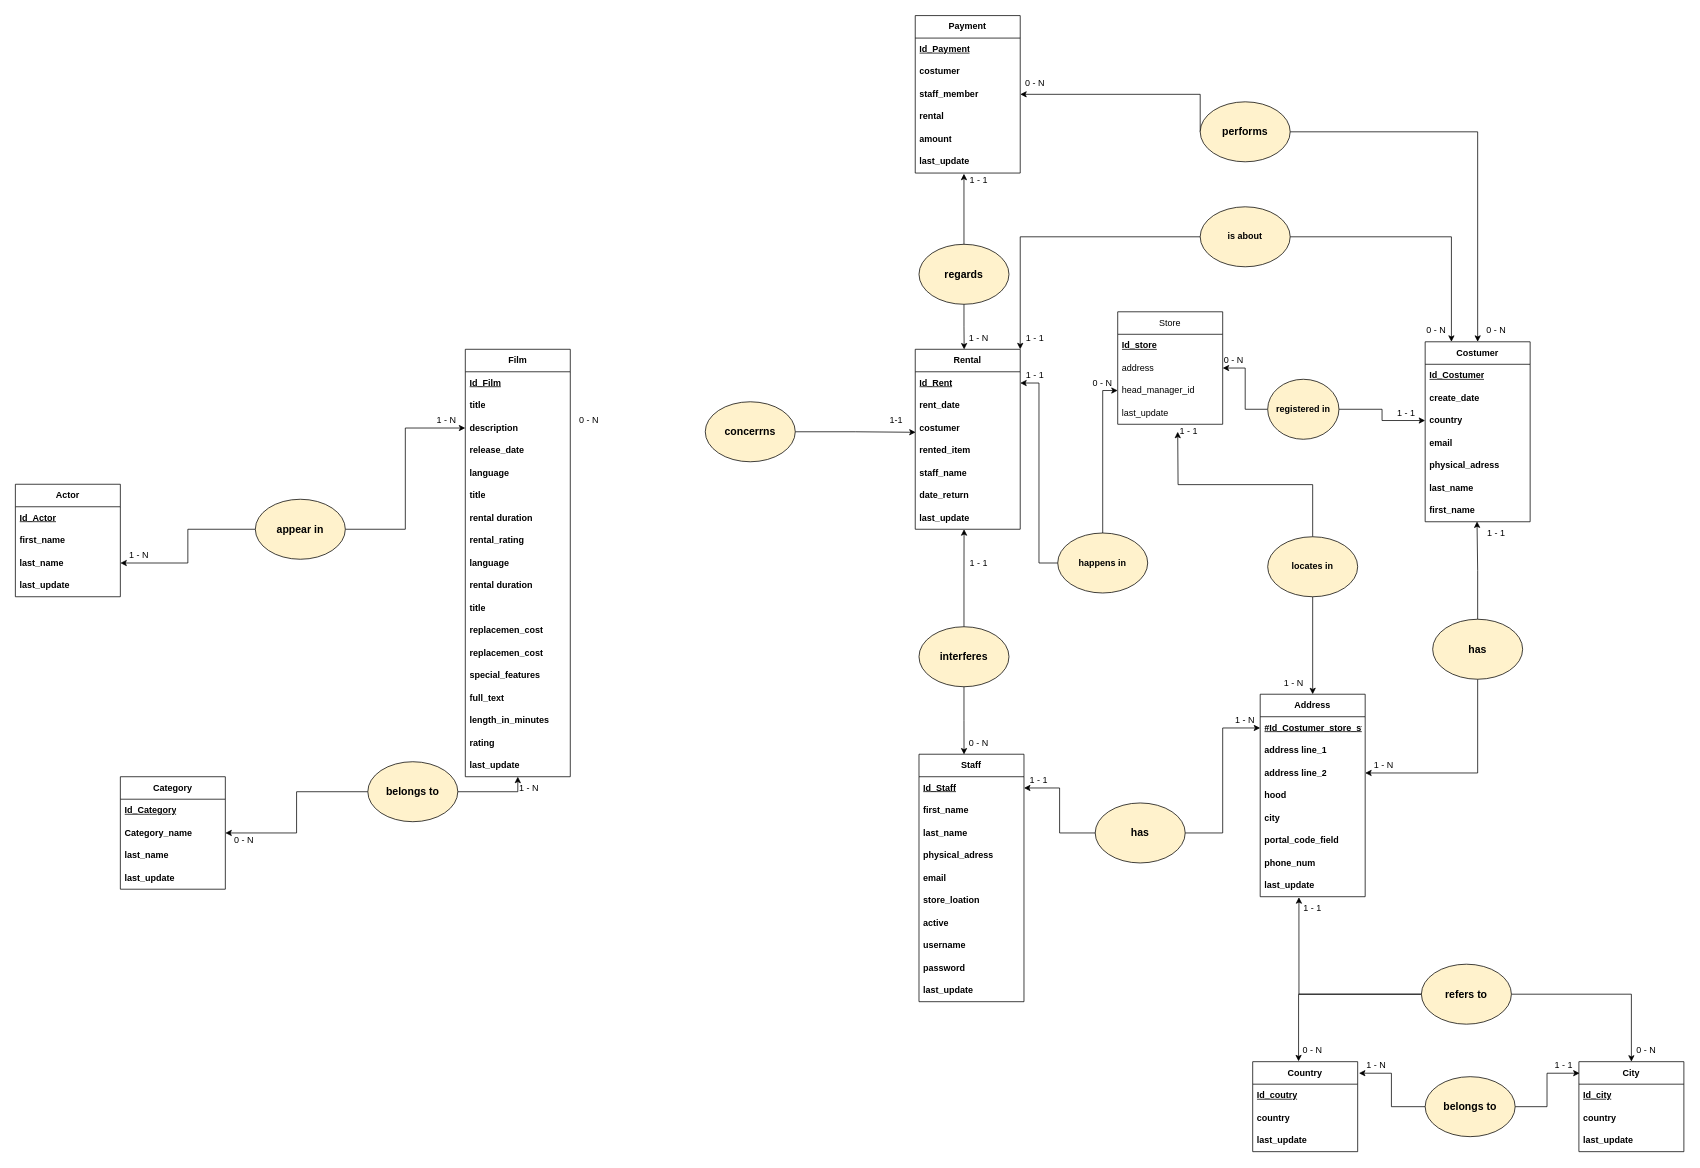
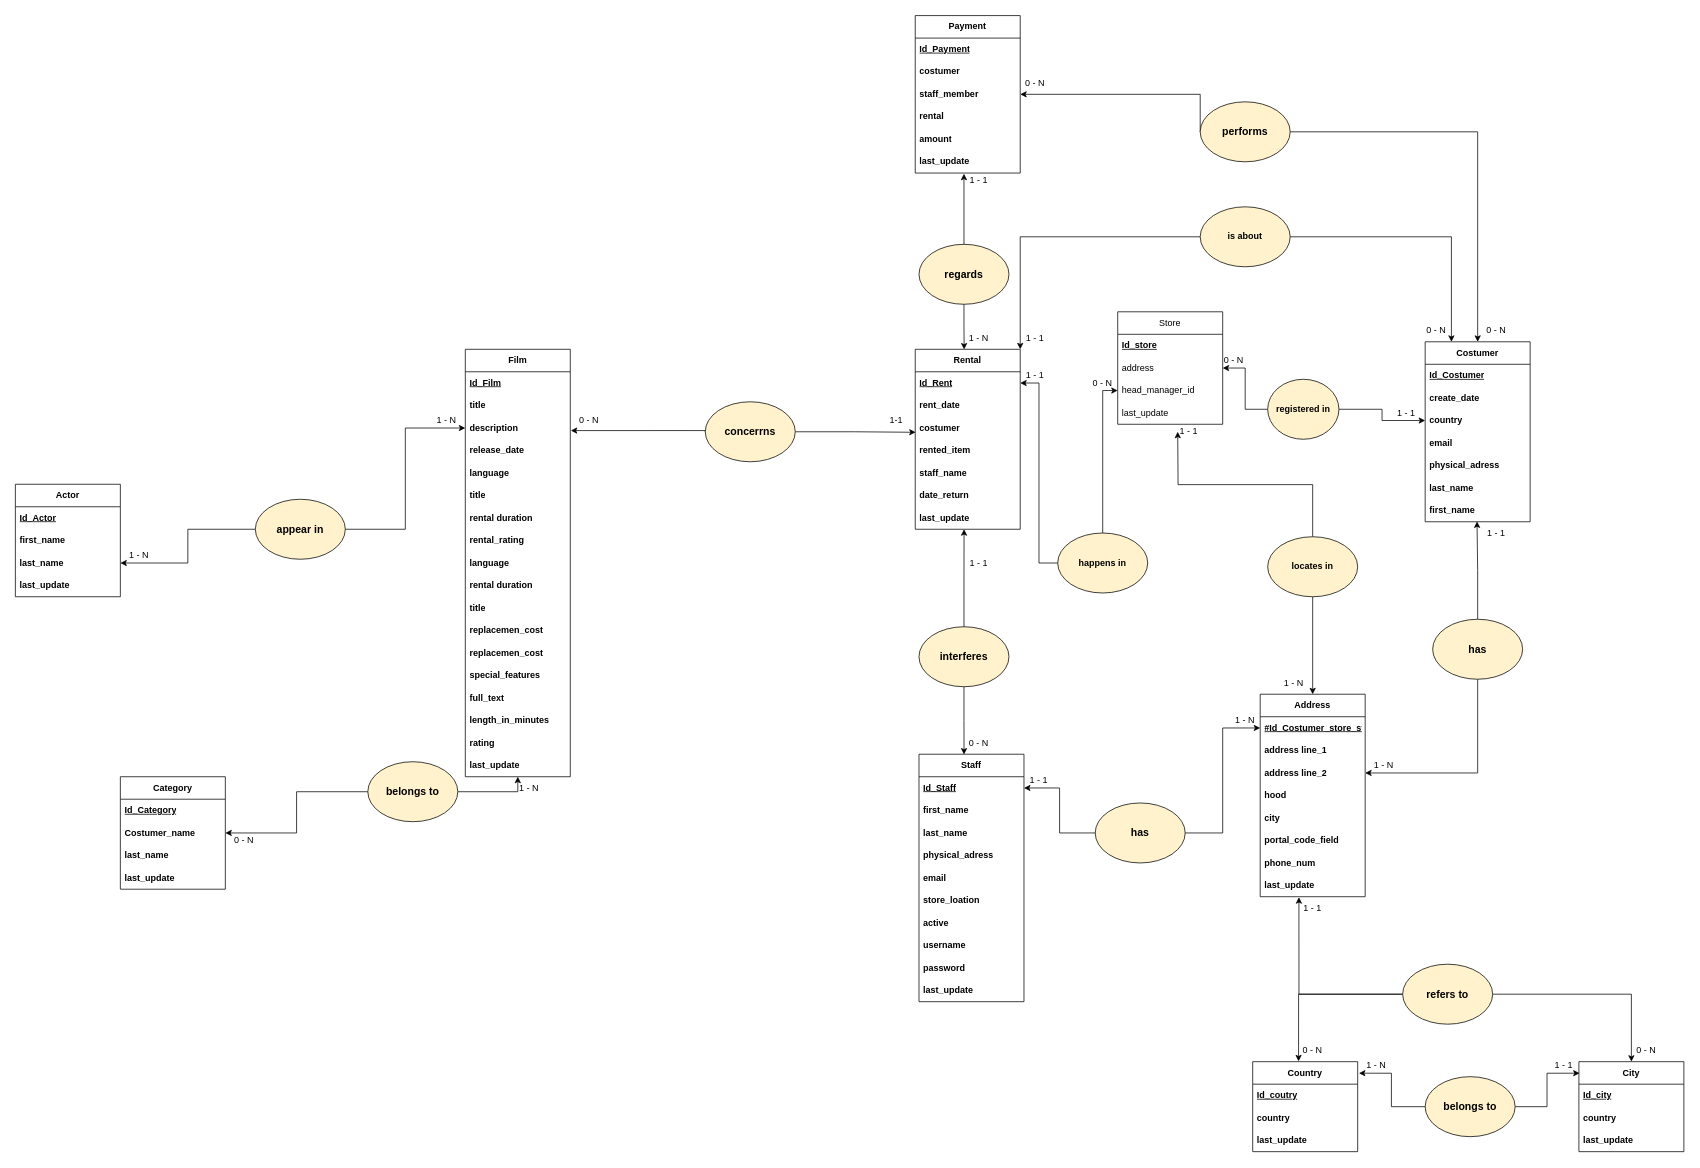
none -> (641, 430)
(158, 833) -> (158, 833)
(1467, 994) -> (1448, 994)
